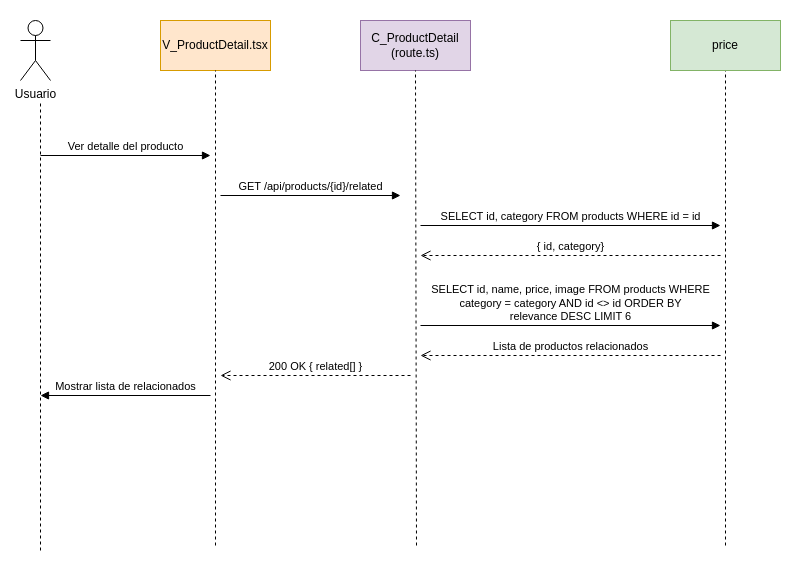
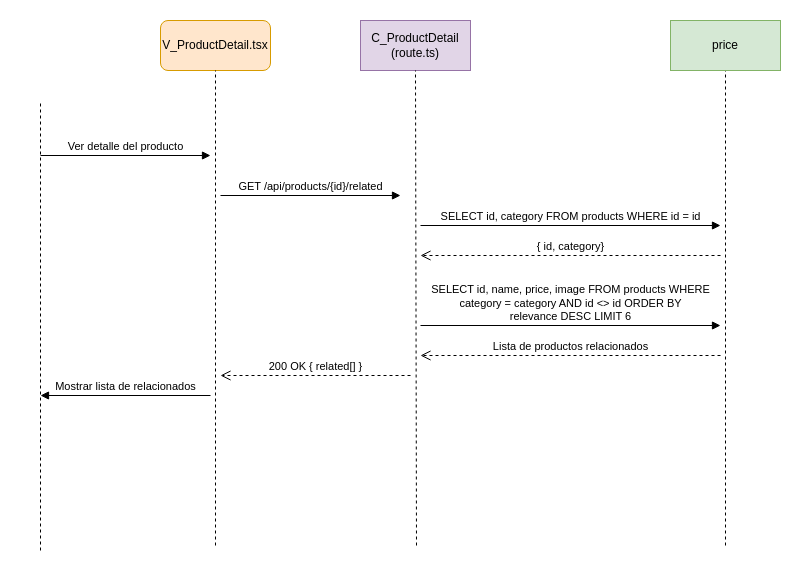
(216, 46) -> (216, 46)
(36, 51) -> none
